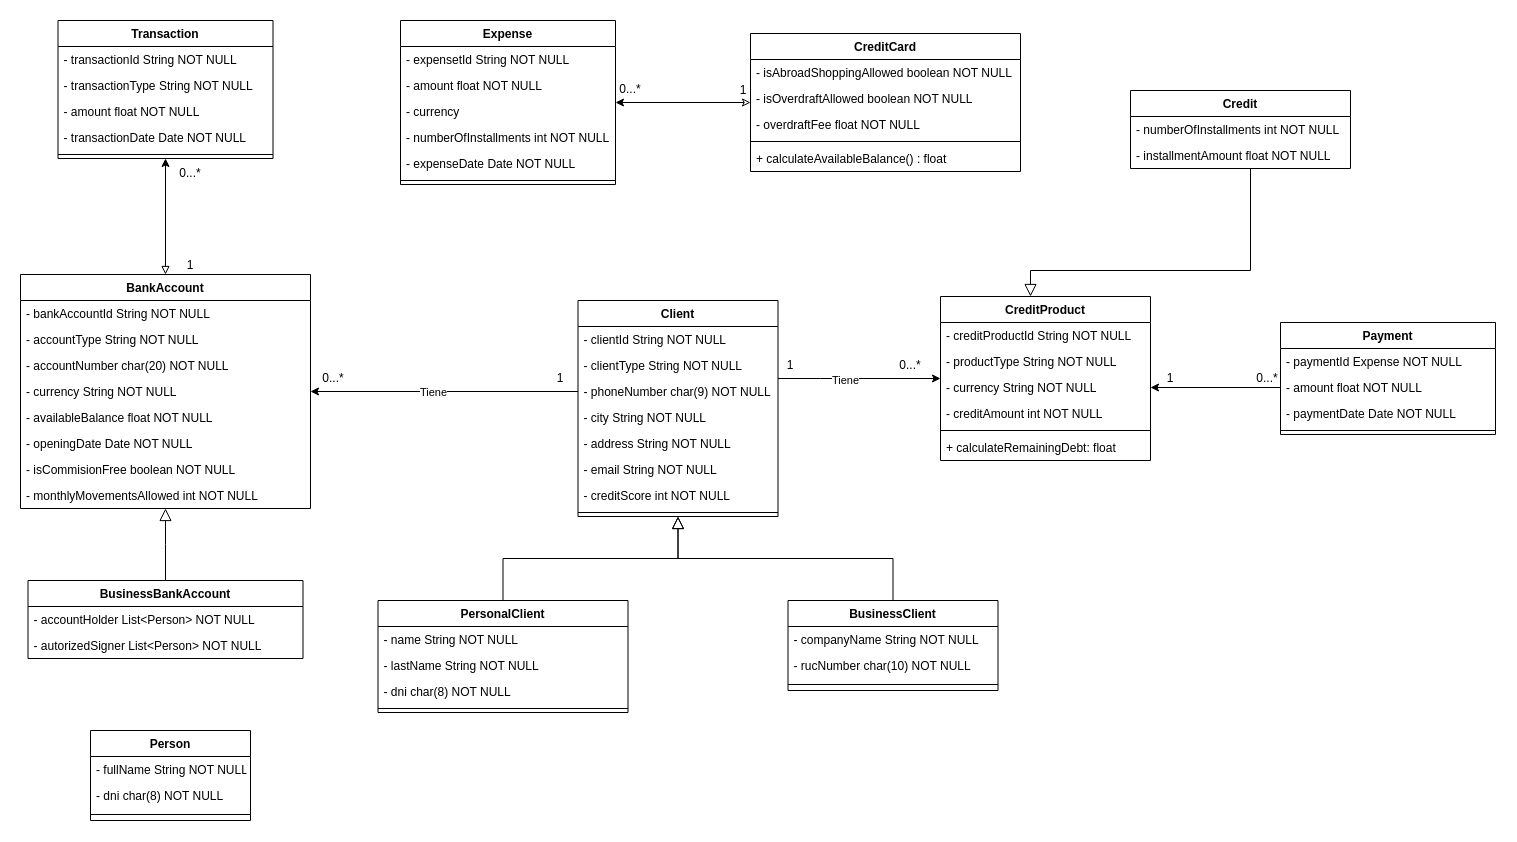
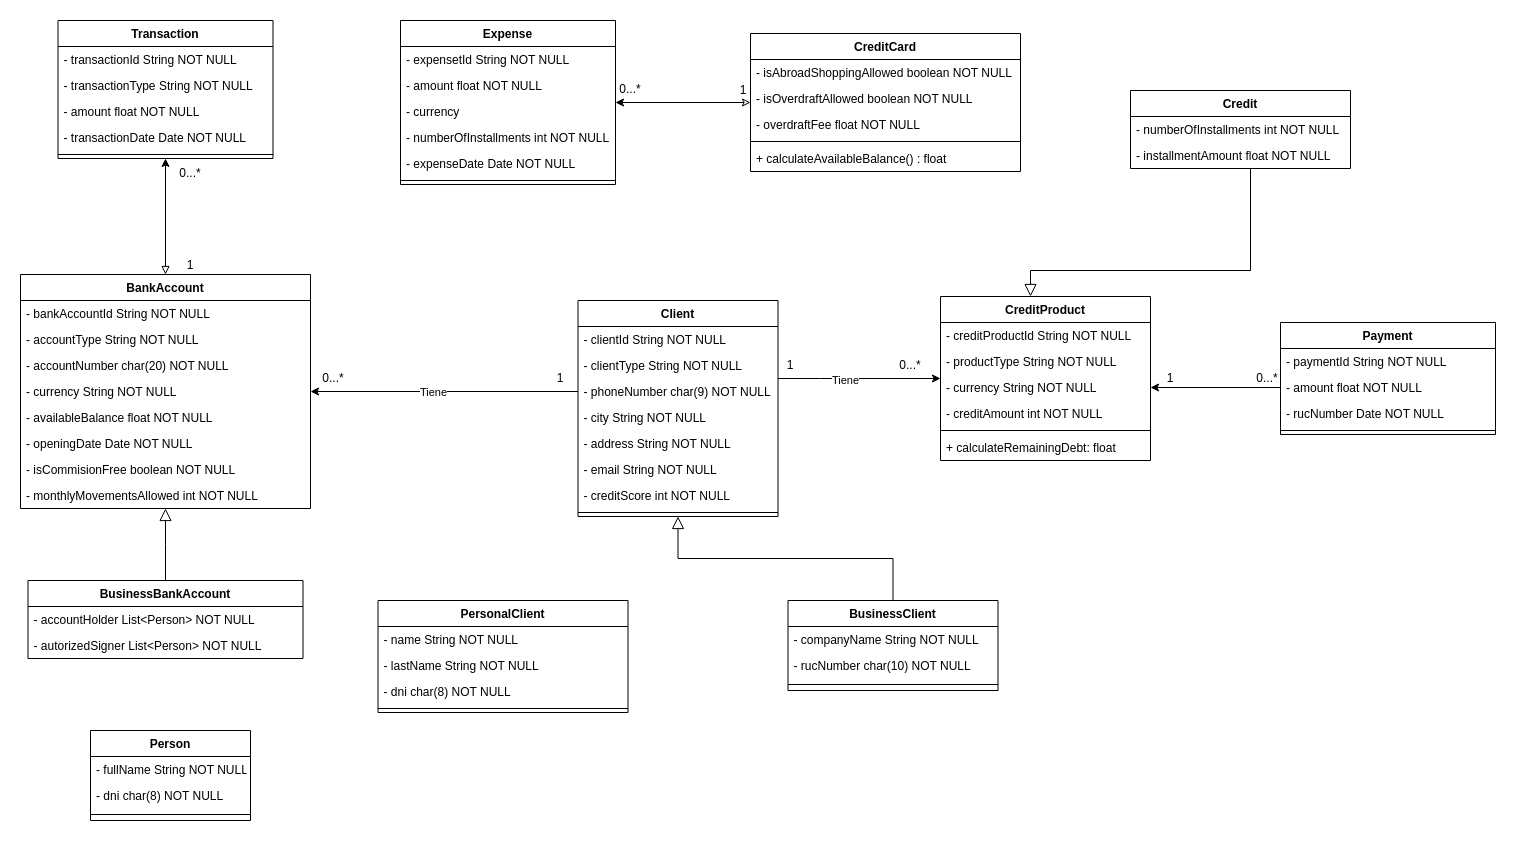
(1374, 362) -> (1369, 362)
(1370, 414) -> (1364, 414)
(568, 559) -> none
